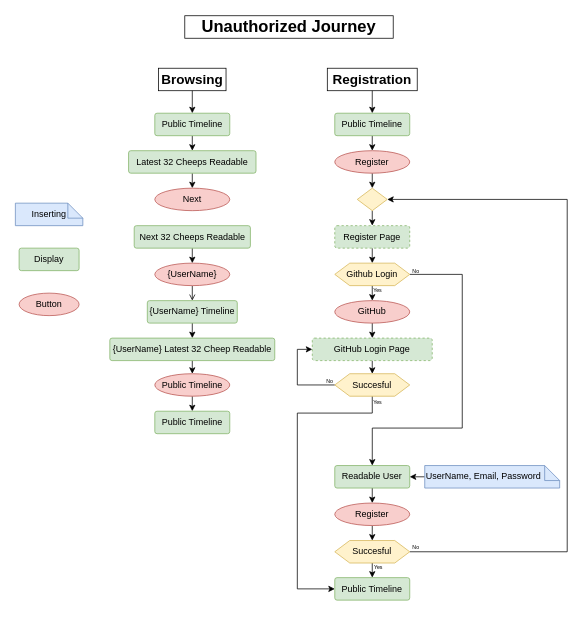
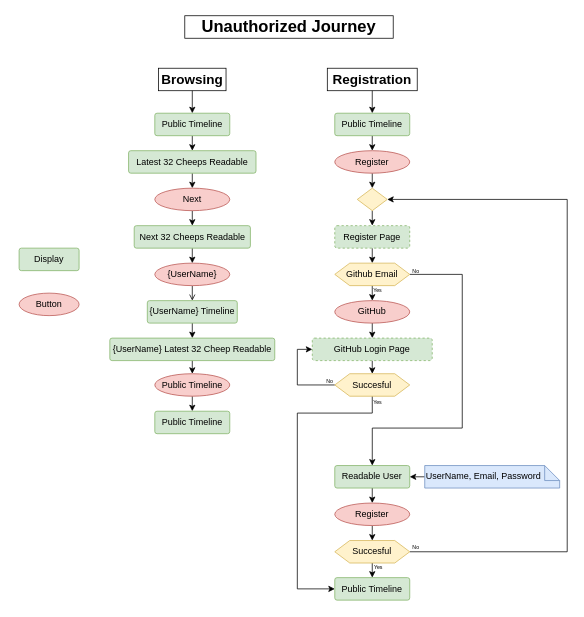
(49, 214) -> none
none -> (192, 215)
(372, 274) -> (372, 274)
